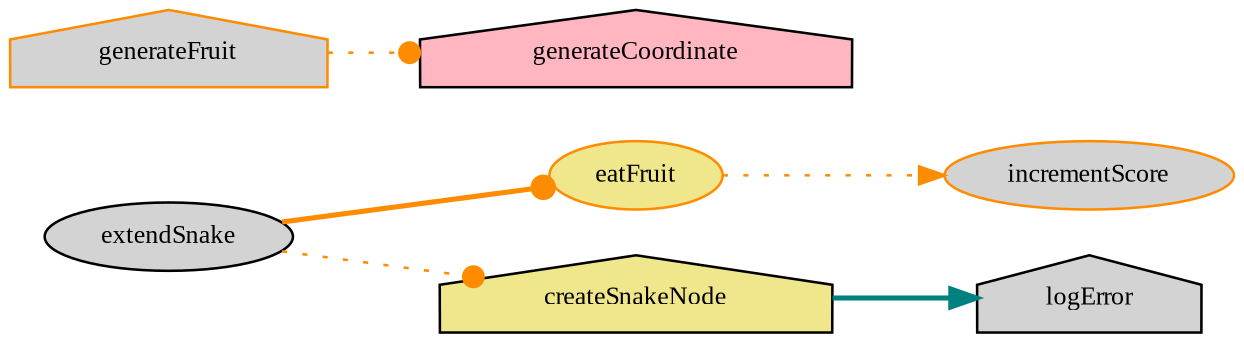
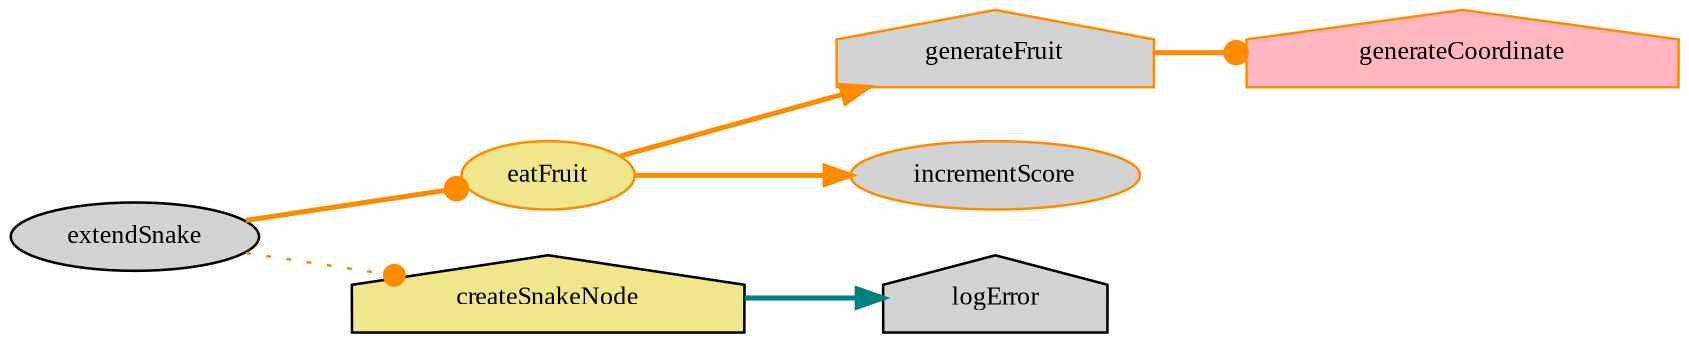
(363, 53) -> (1190, 53)
(636, 53) -> (1463, 53)
none -> (732, 125)
(821, 175) -> (730, 175)
